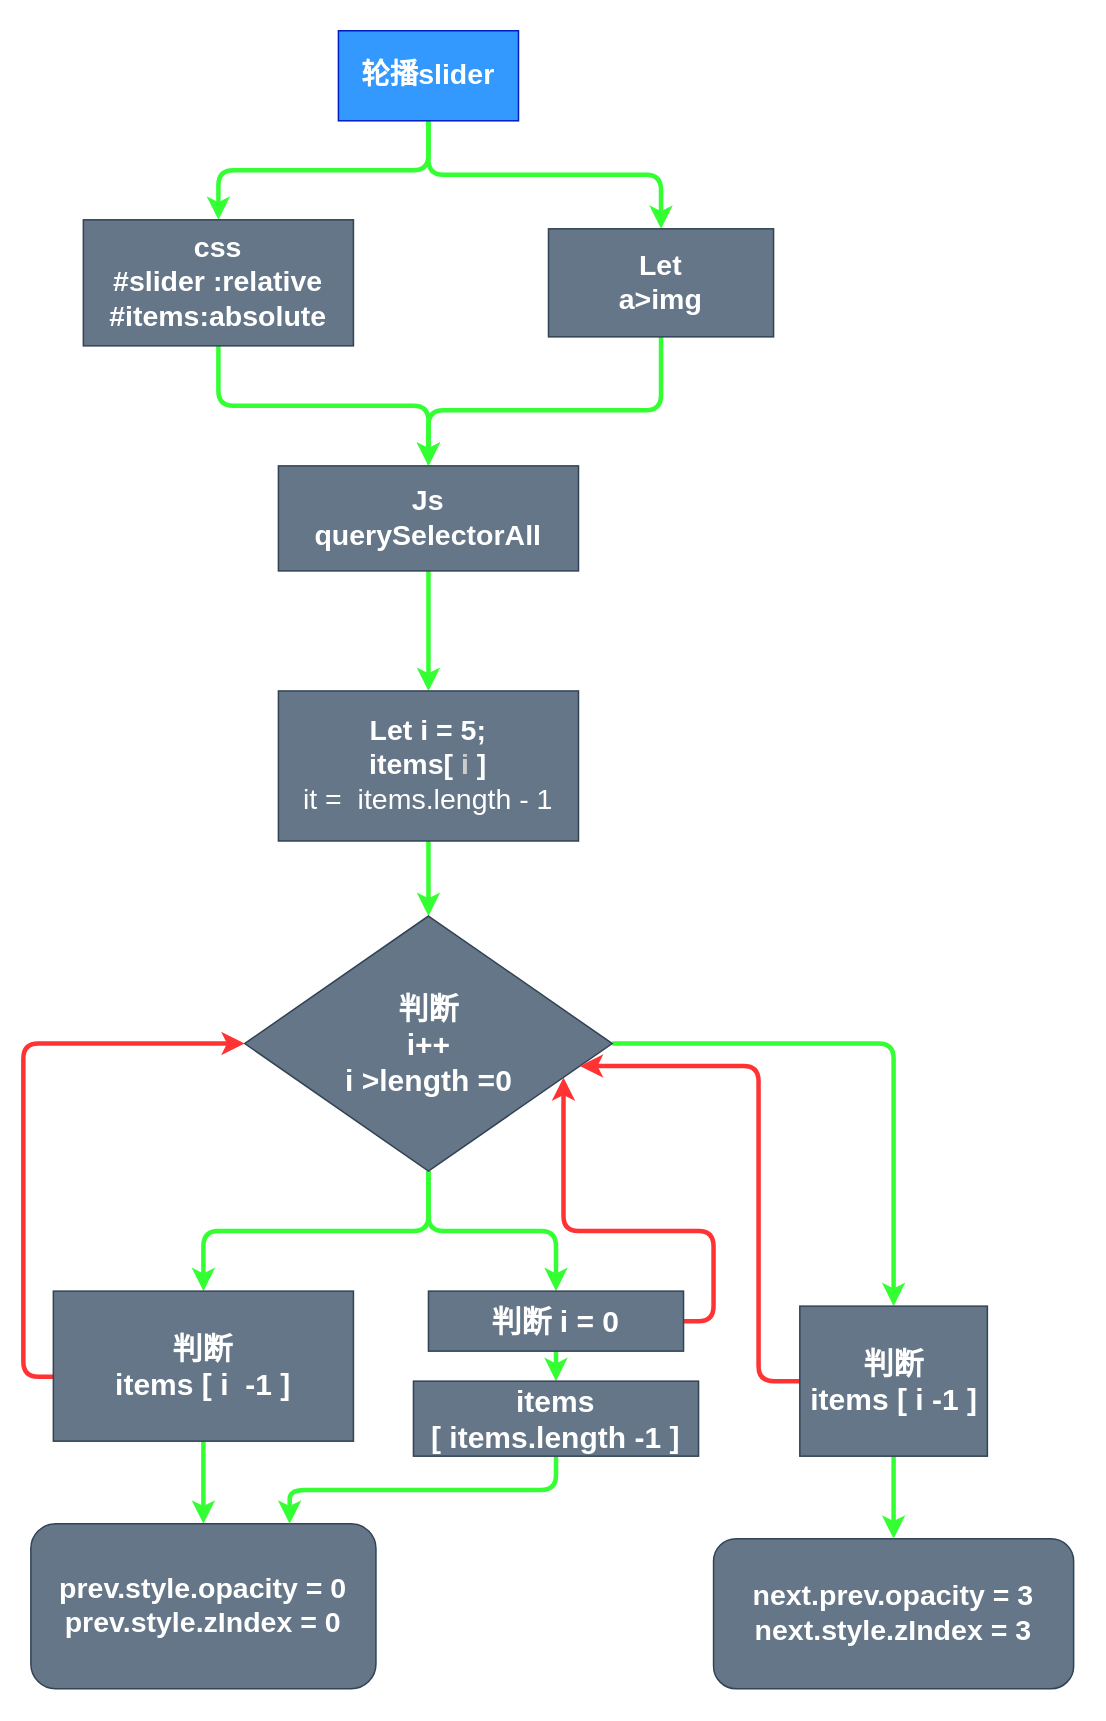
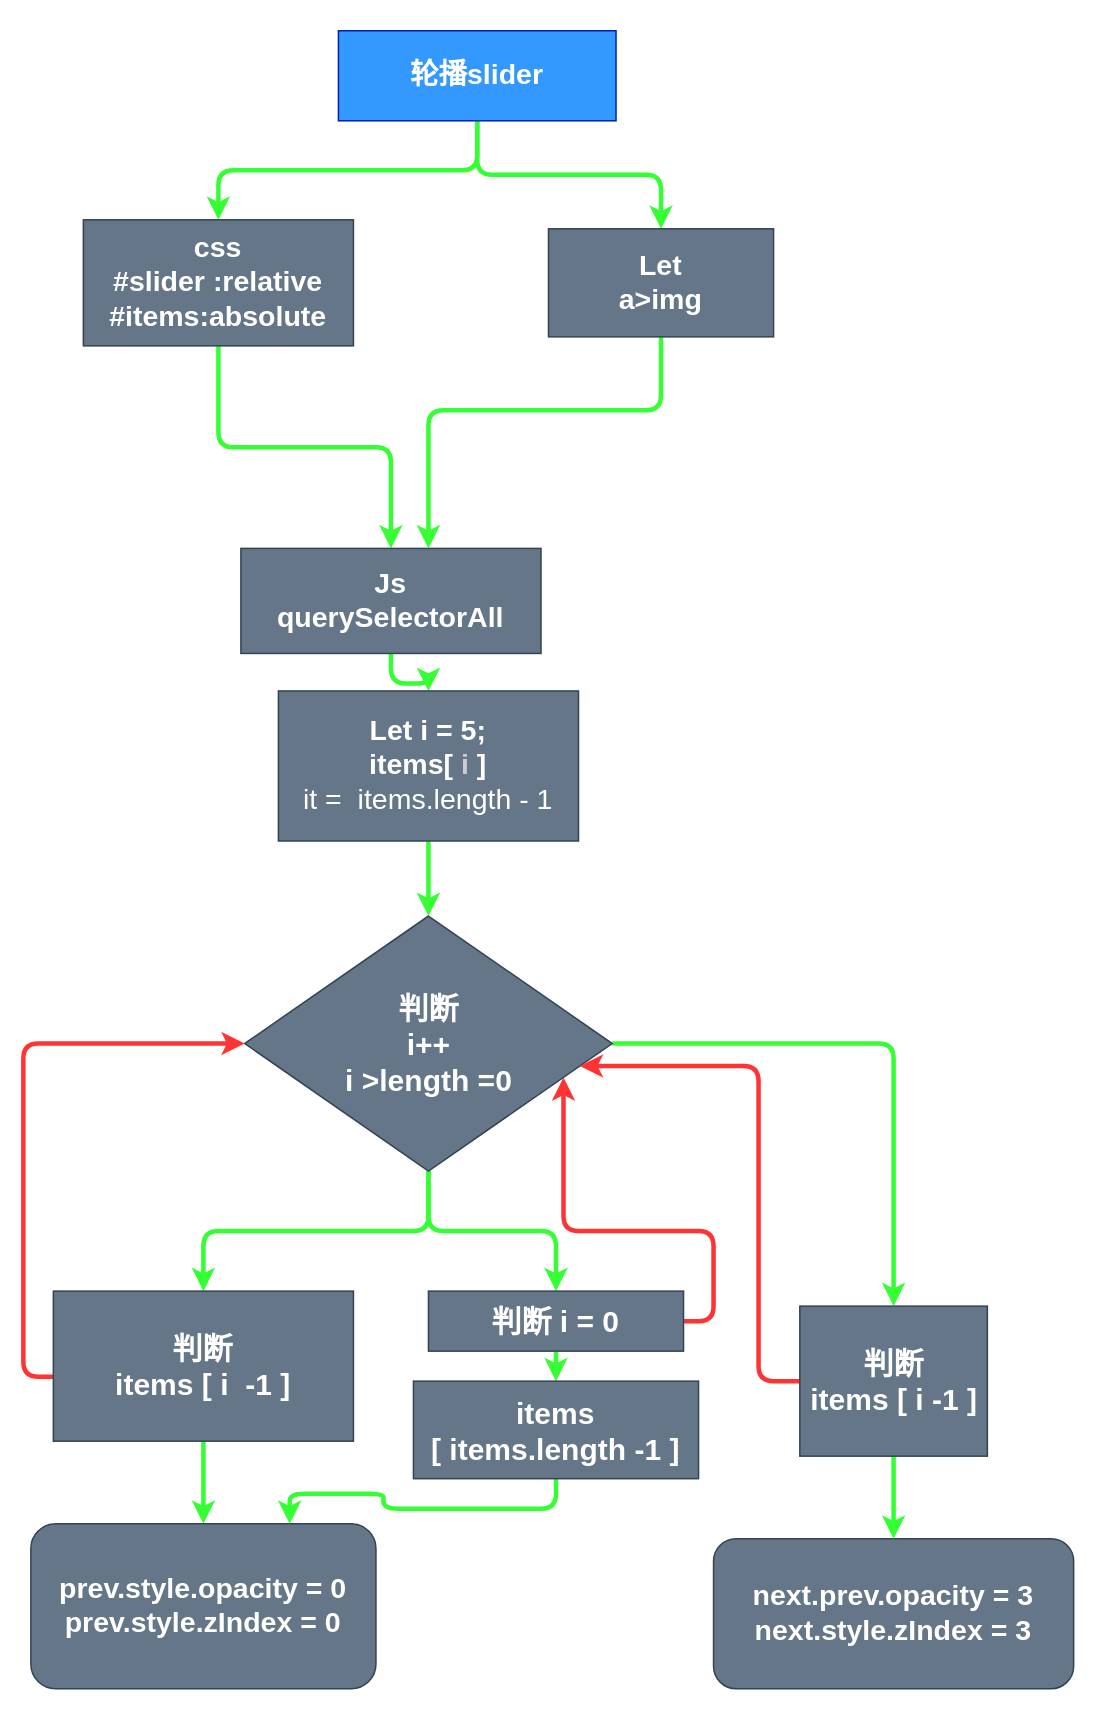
(428, 76) -> (477, 76)
(428, 518) -> (391, 601)
(556, 1418) -> (556, 1430)
